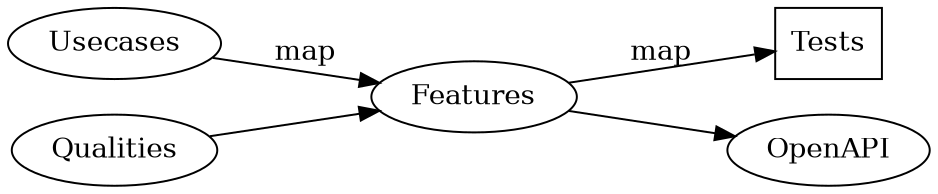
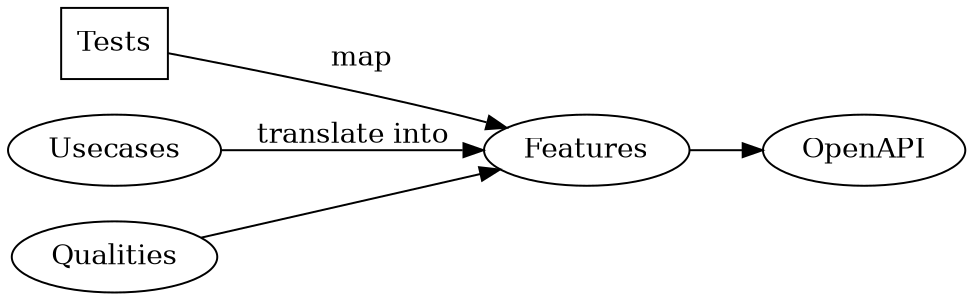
(296, 52) -> (353, 135)
(662, 69) -> (328, 85)
